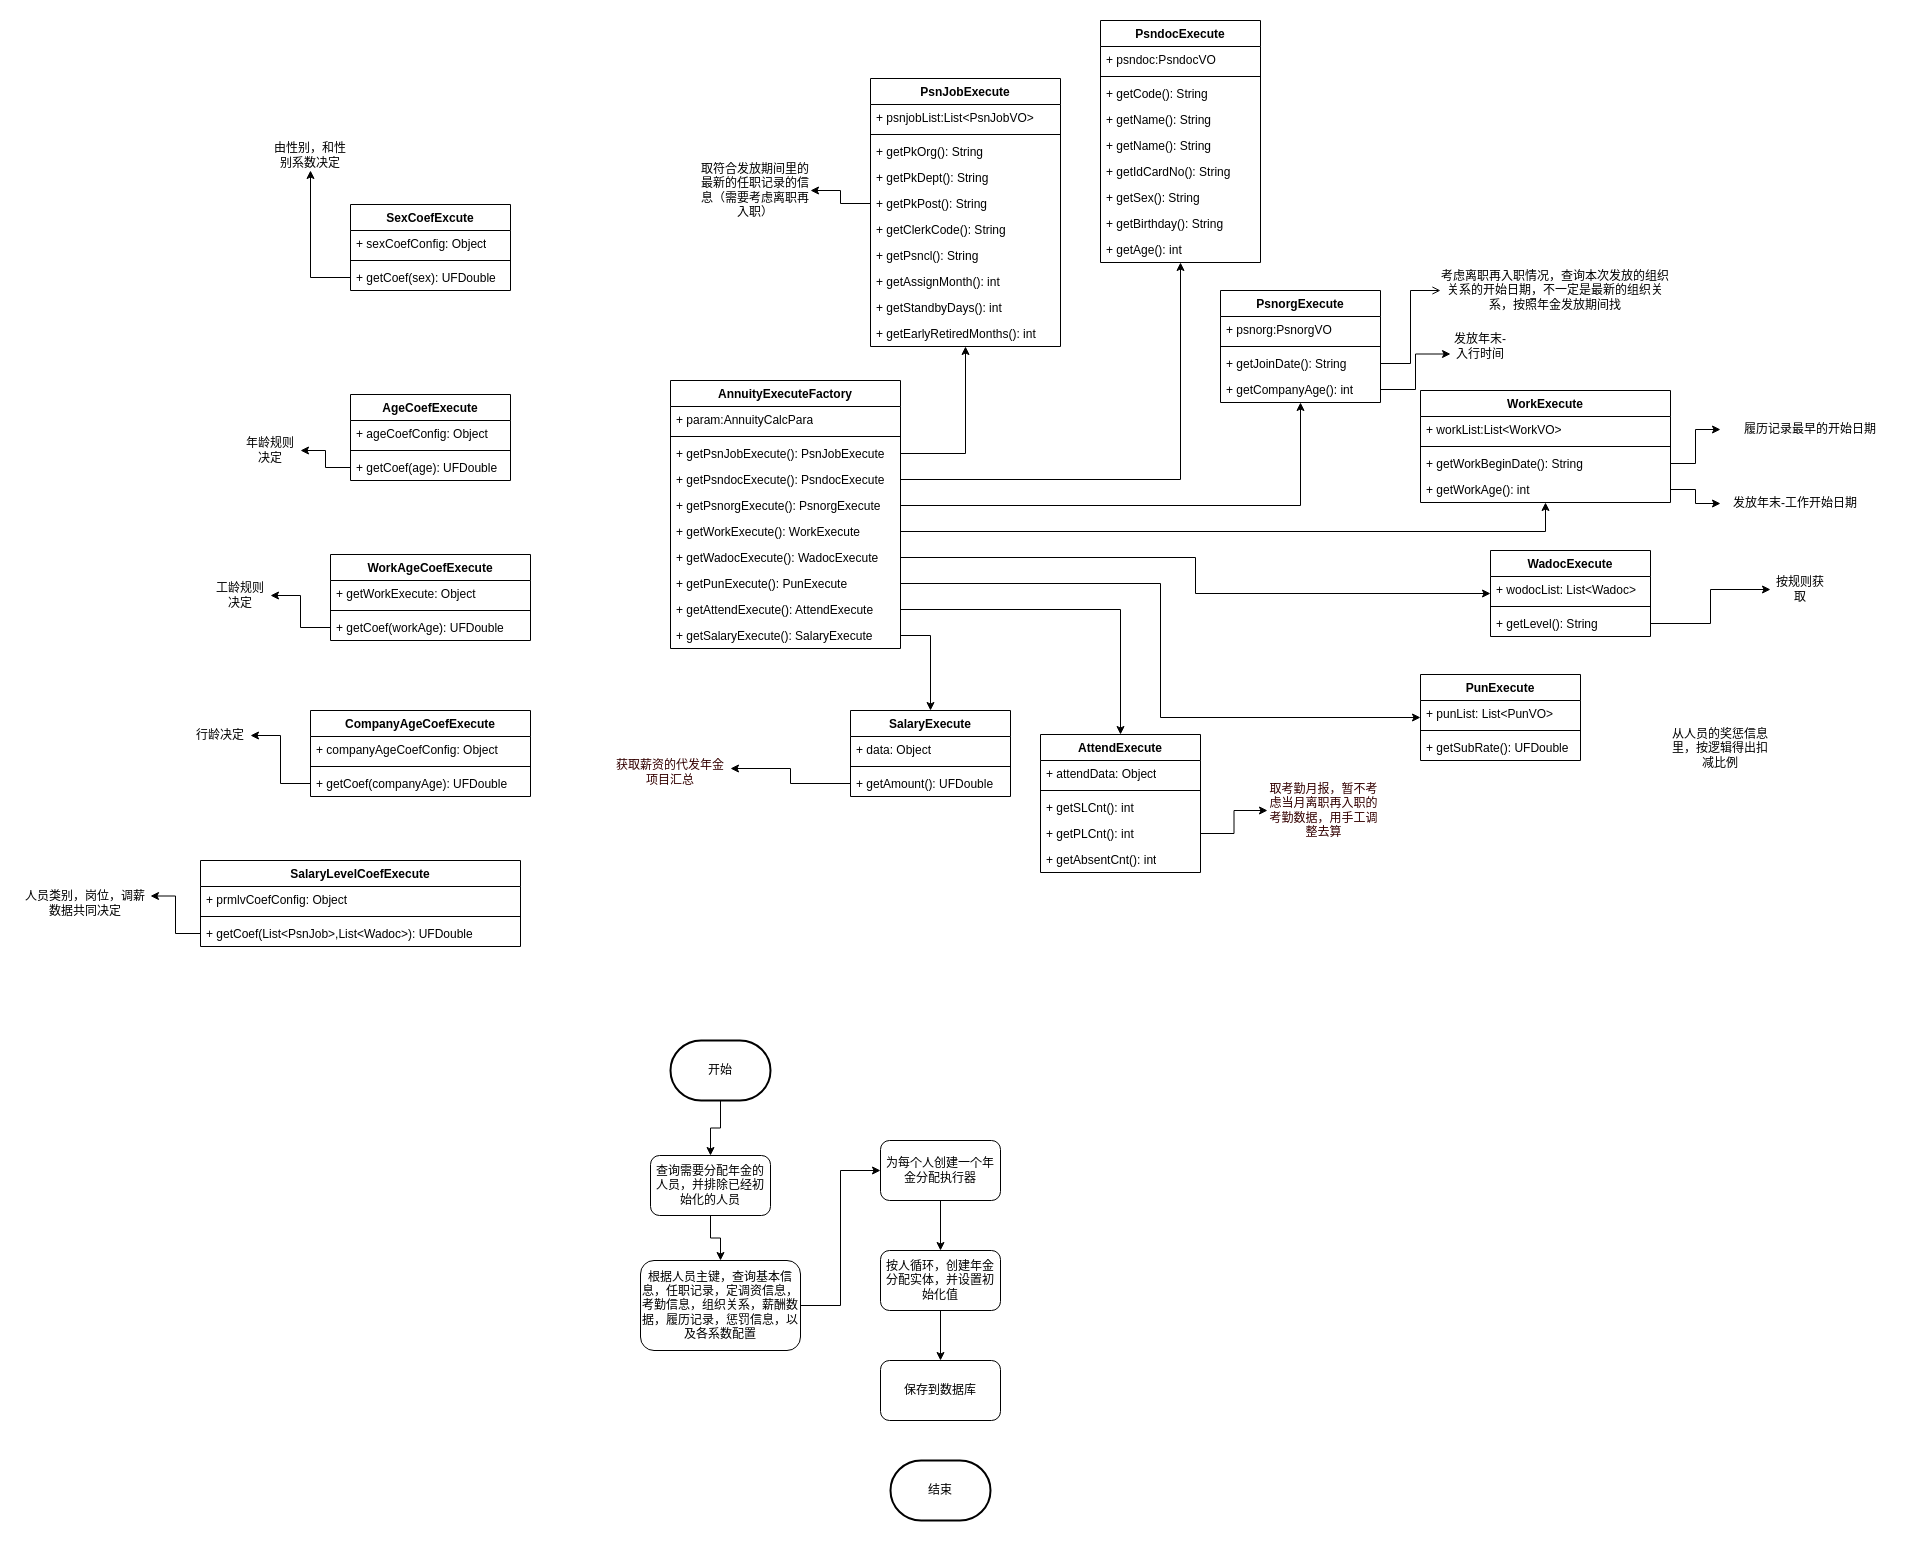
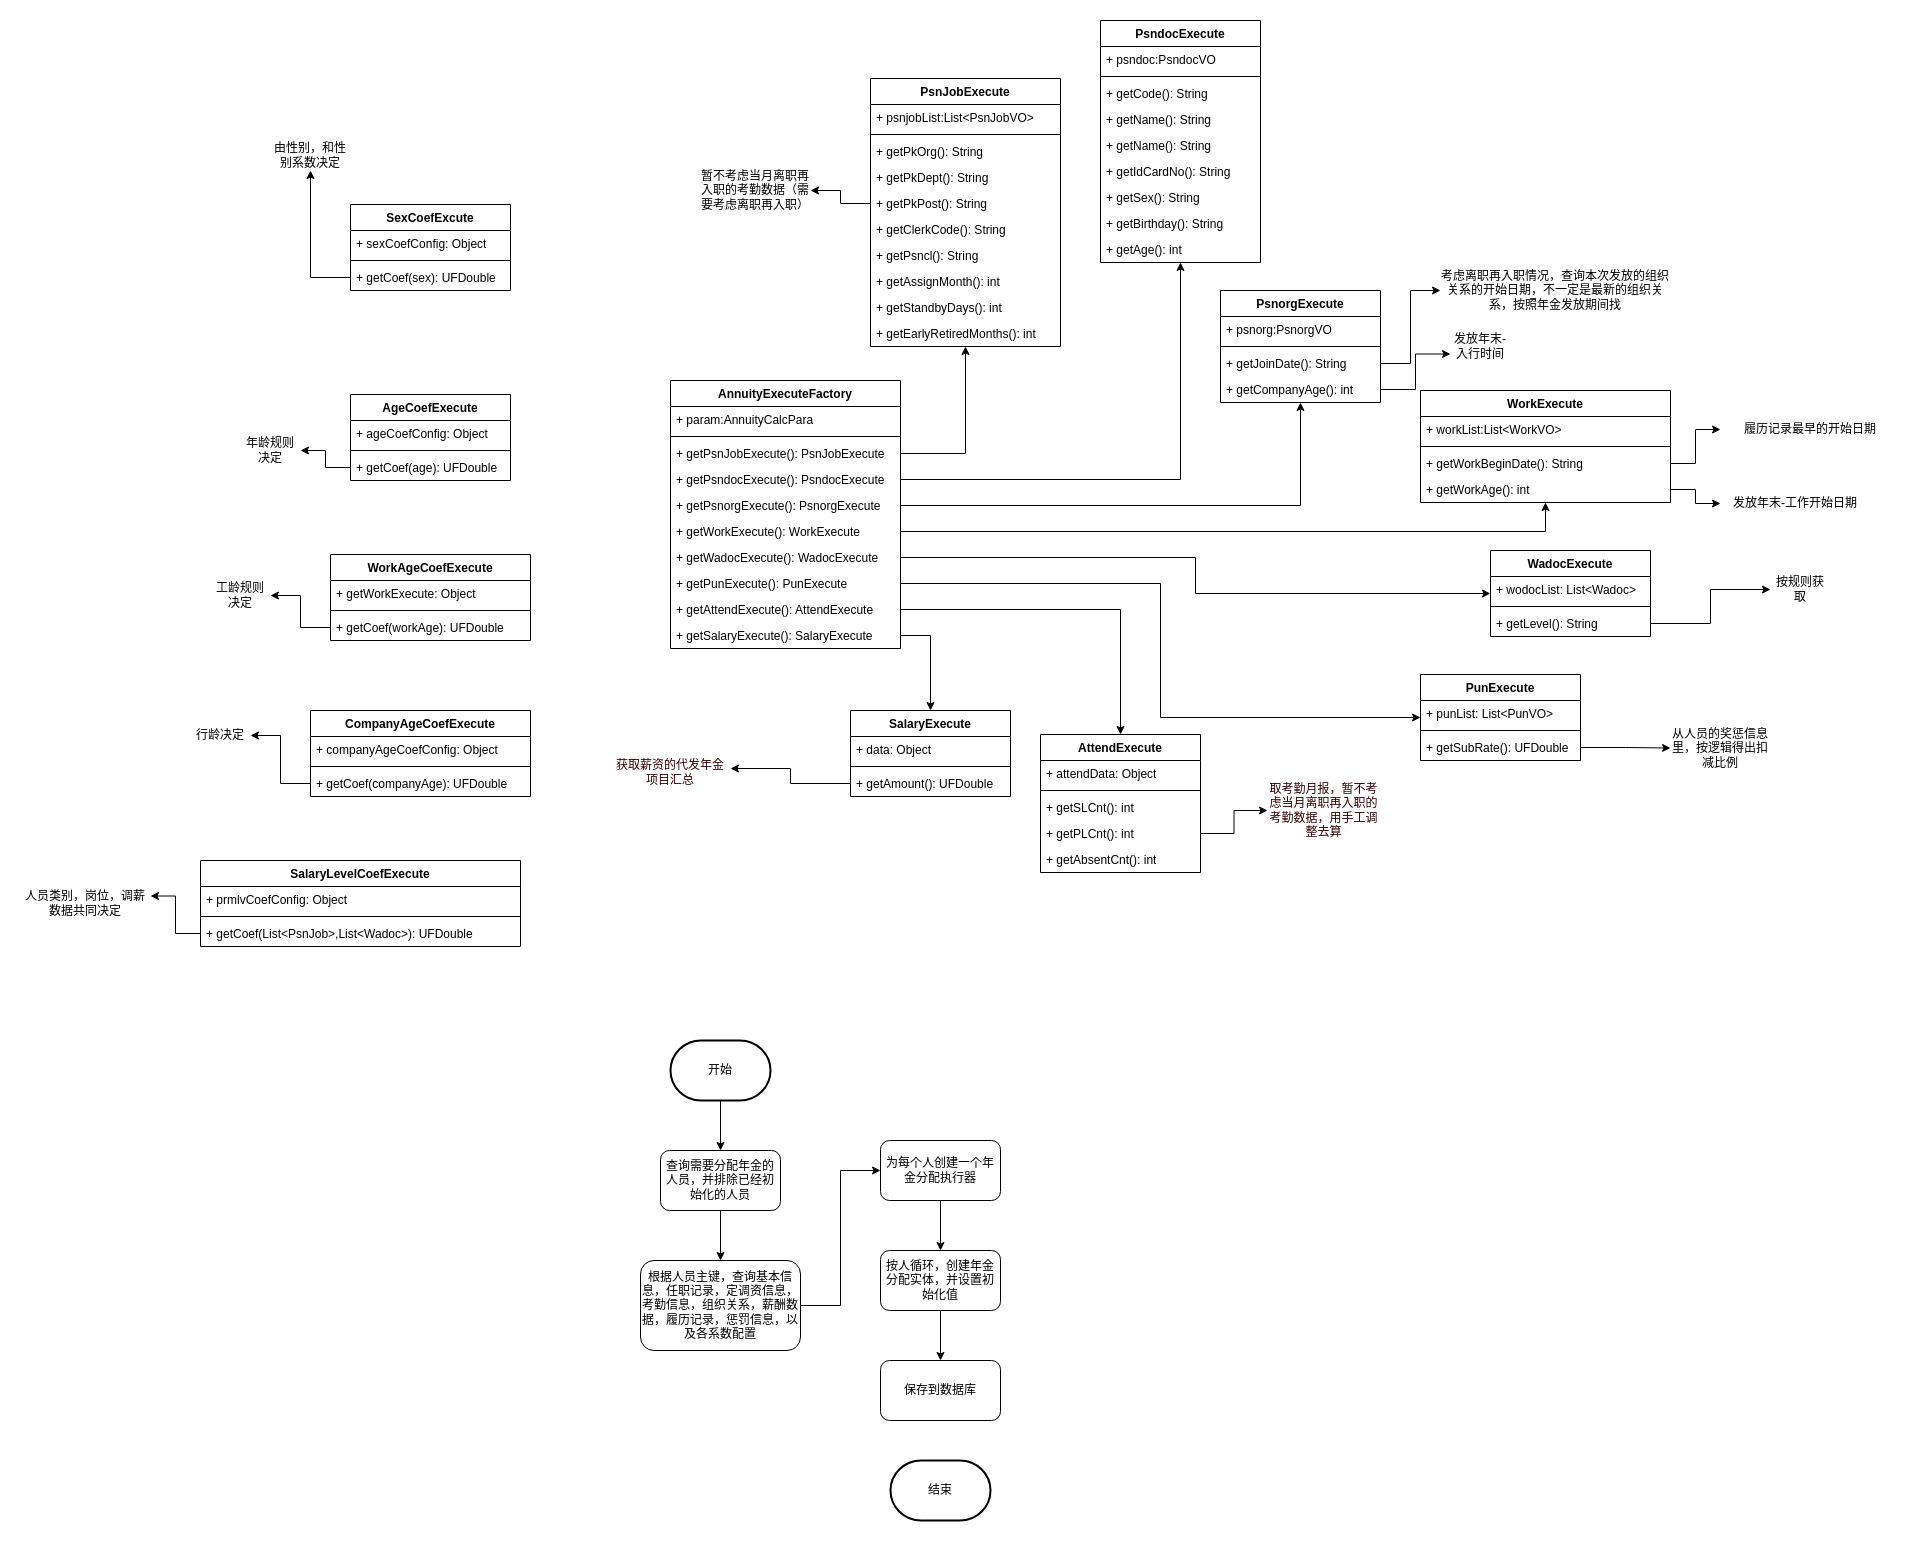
(756, 191) -> (756, 191)
(1434, 291) -> (1432, 291)
none -> (1623, 748)
(711, 1186) -> (721, 1181)
